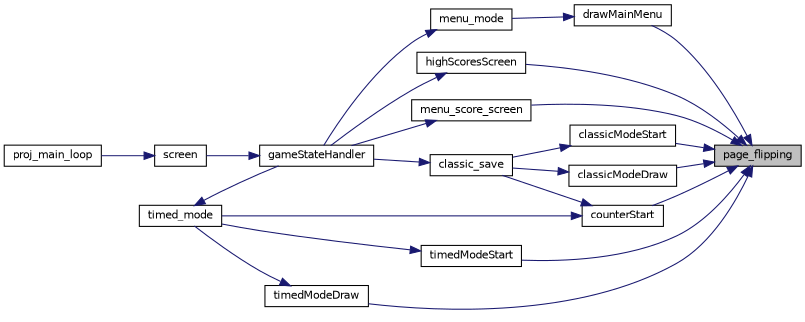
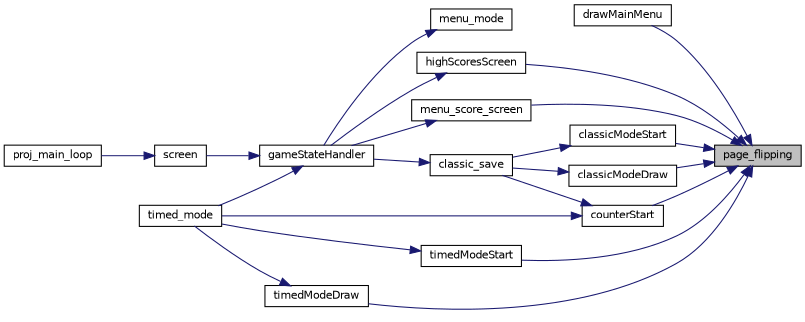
(538, 18) -> none
(241, 182) -> (256, 189)
